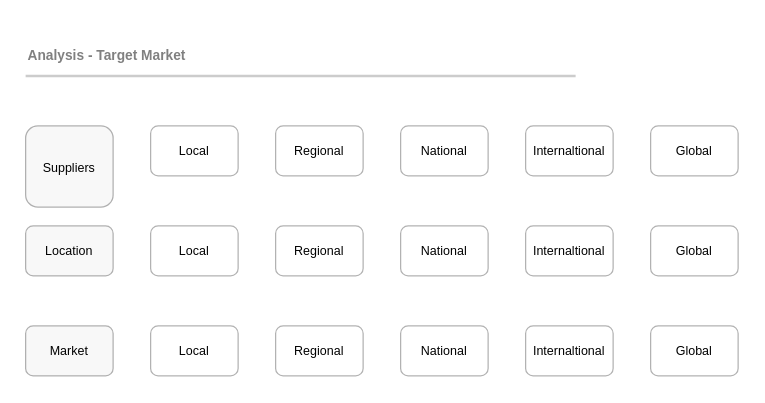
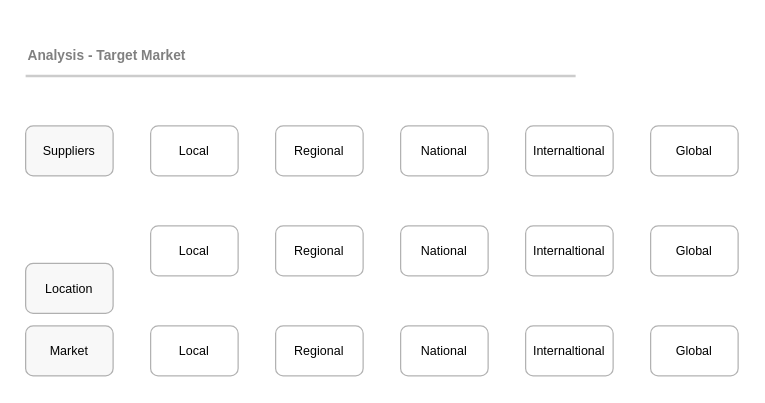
(69, 166) -> (69, 151)
(69, 251) -> (69, 288)
